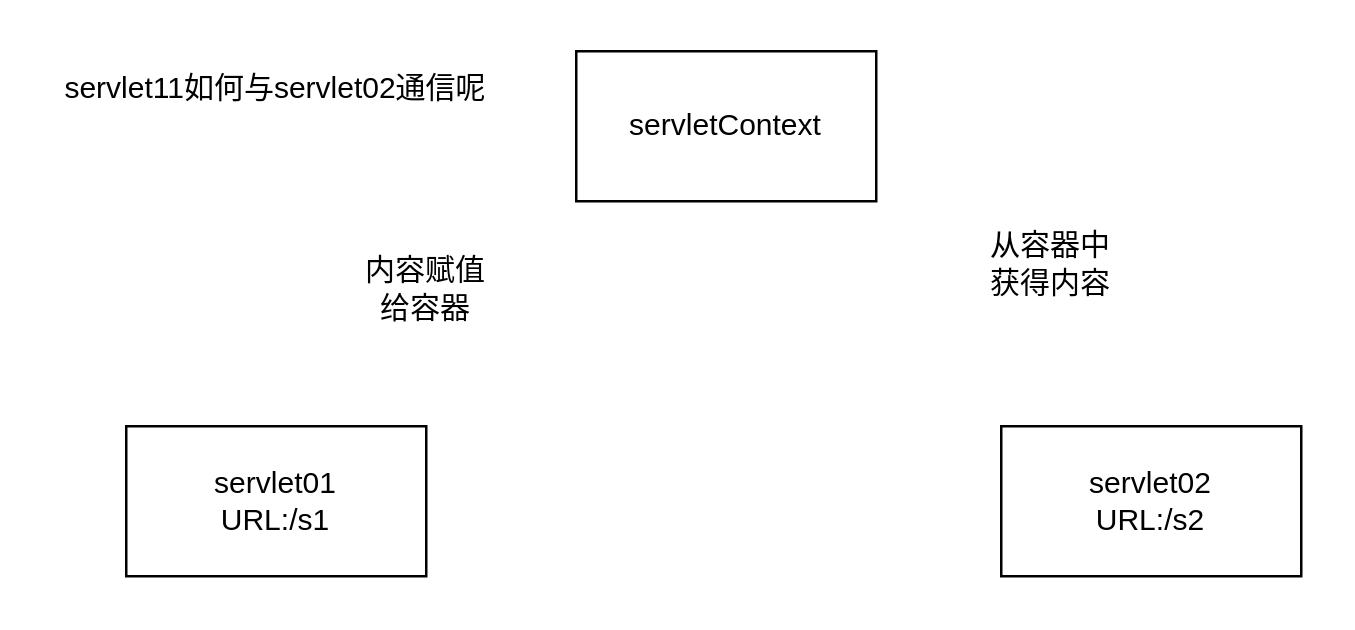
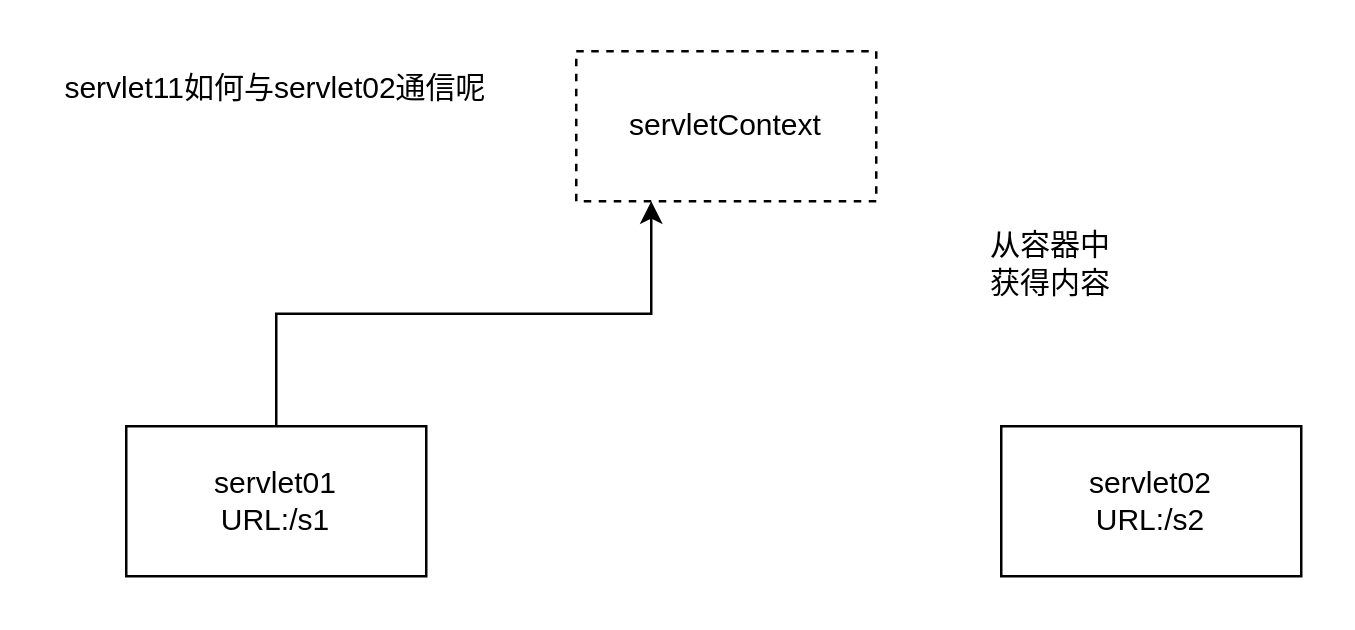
(726, 126) -> (726, 126)
(426, 289) -> none
none -> (455, 314)
